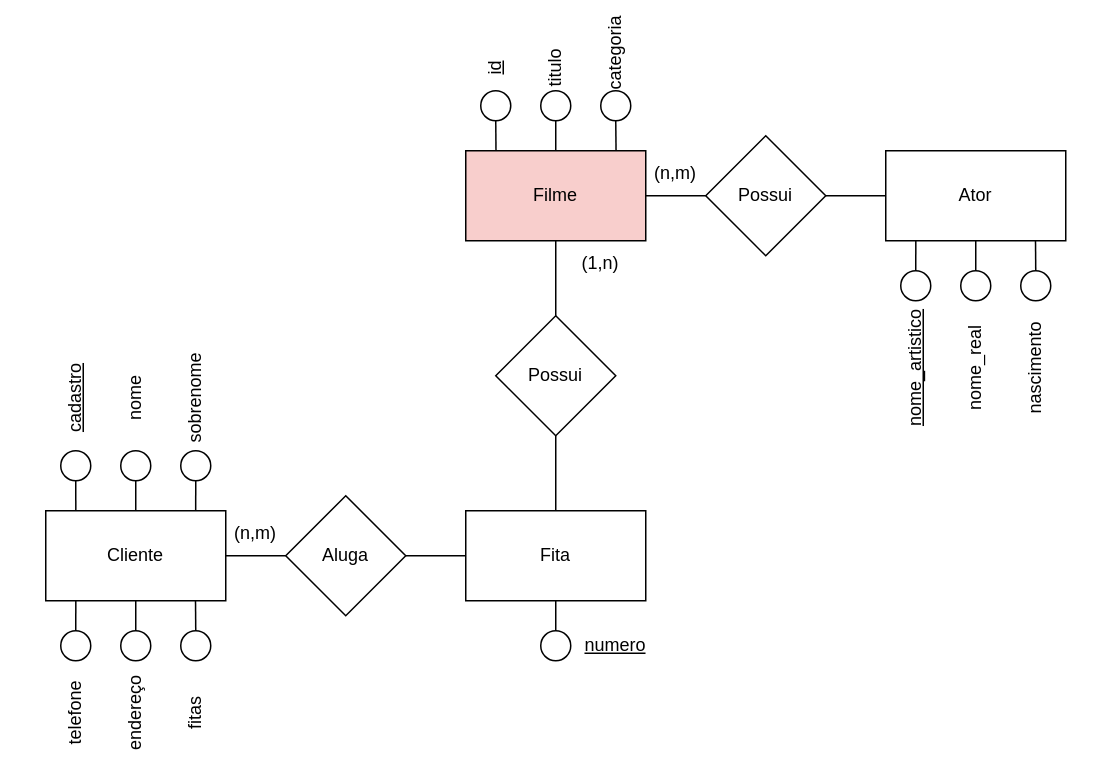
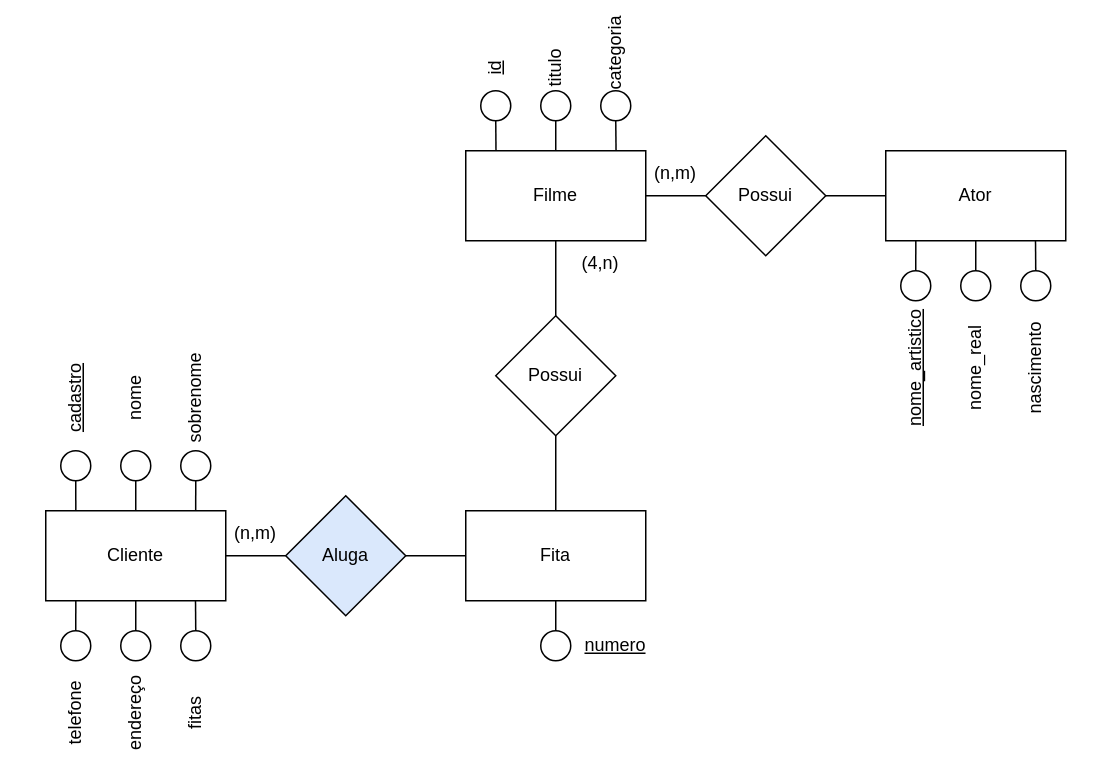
(556, 196) -> (556, 196)
(601, 263) -> (601, 263)
(346, 556) -> (346, 556)
